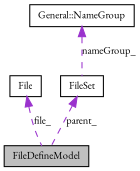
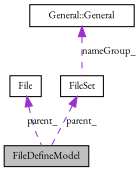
(82, 16) -> (82, 16)
(43, 121) -> (43, 121)
